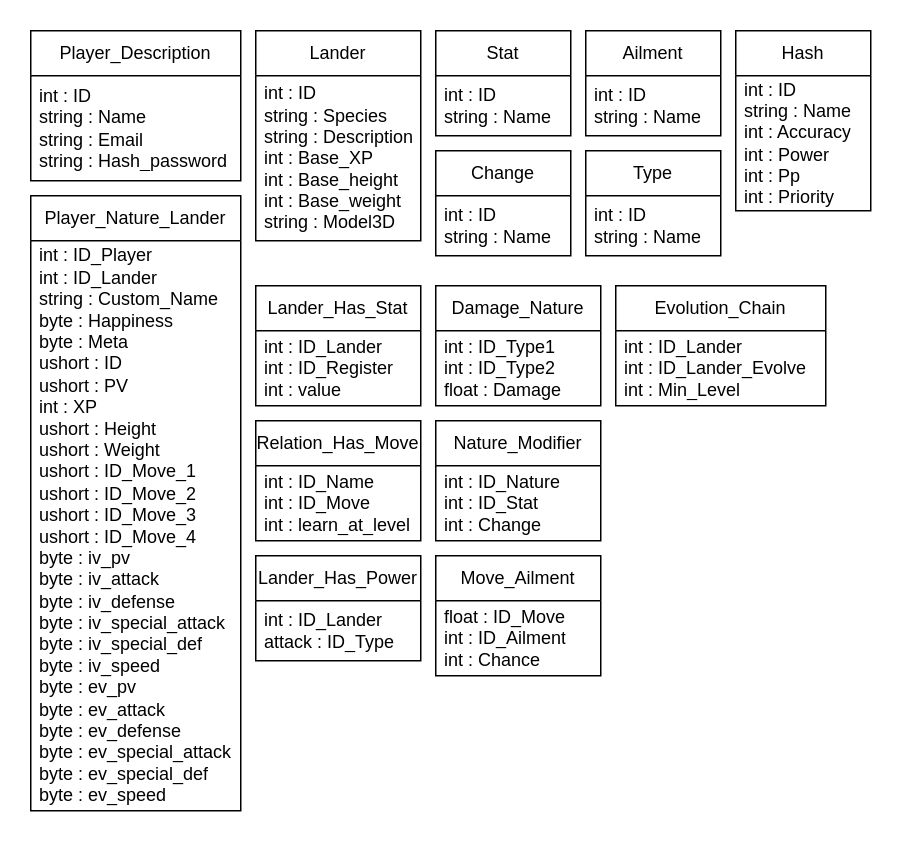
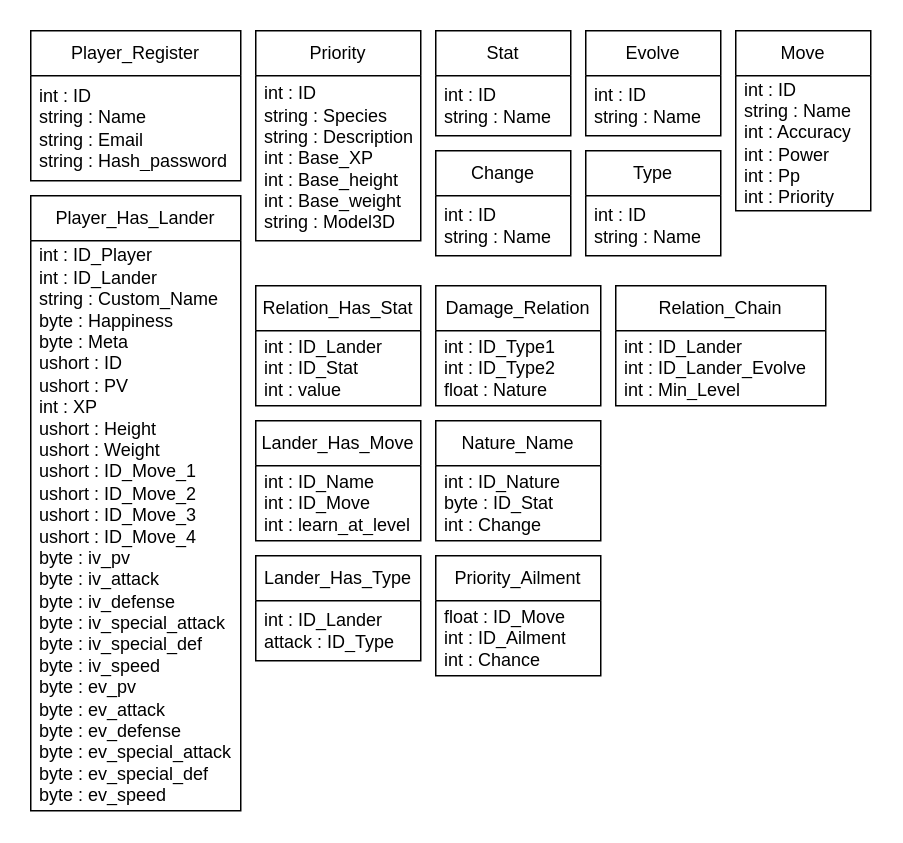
(136, 53) -> (136, 53)
(338, 53) -> (338, 53)
(653, 53) -> (653, 53)
(803, 53) -> (803, 53)
(136, 218) -> (136, 218)
(338, 308) -> (338, 308)
(518, 308) -> (518, 308)
(721, 308) -> (721, 308)
(339, 368) -> (331, 368)
(506, 368) -> (506, 368)
(338, 443) -> (338, 443)
(518, 443) -> (518, 443)
(511, 503) -> (511, 503)
(338, 578) -> (338, 578)
(518, 578) -> (518, 578)
